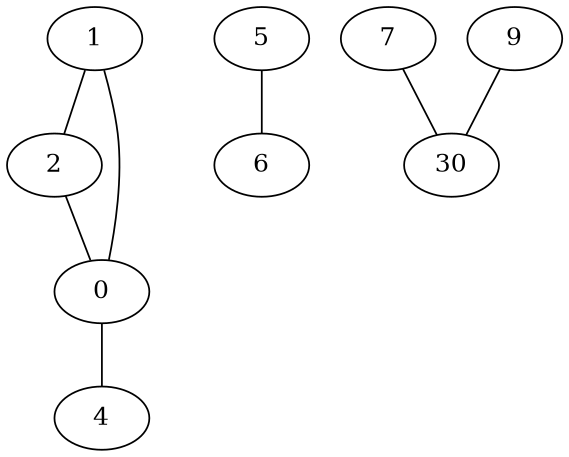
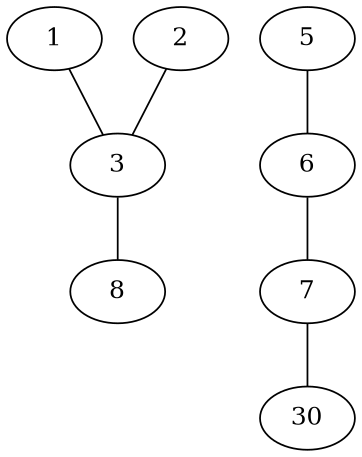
(515, 39) -> none
(75, 102) -> none
none -> (307, 229)
(102, 292) -> (118, 165)
(102, 418) -> (118, 292)
